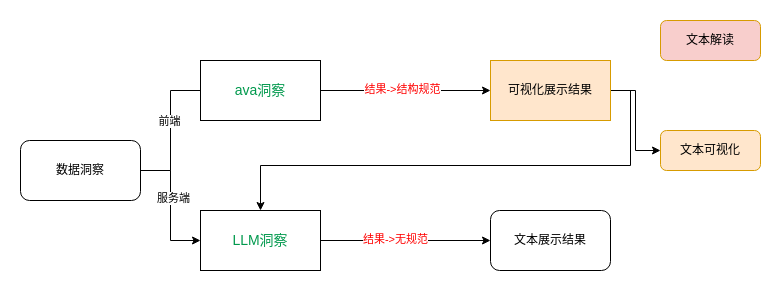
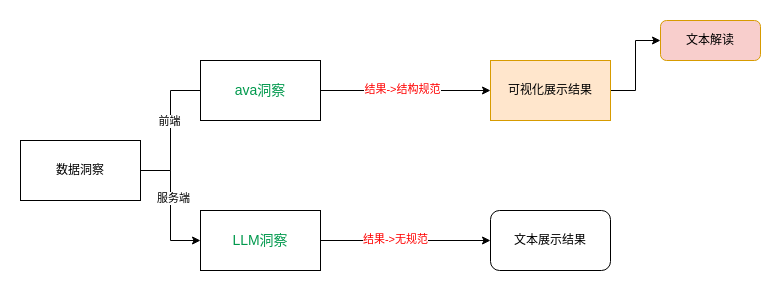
(636, 130) -> none
(711, 151) -> none
(464, 166) -> (636, 56)
(81, 171) -> (81, 171)
